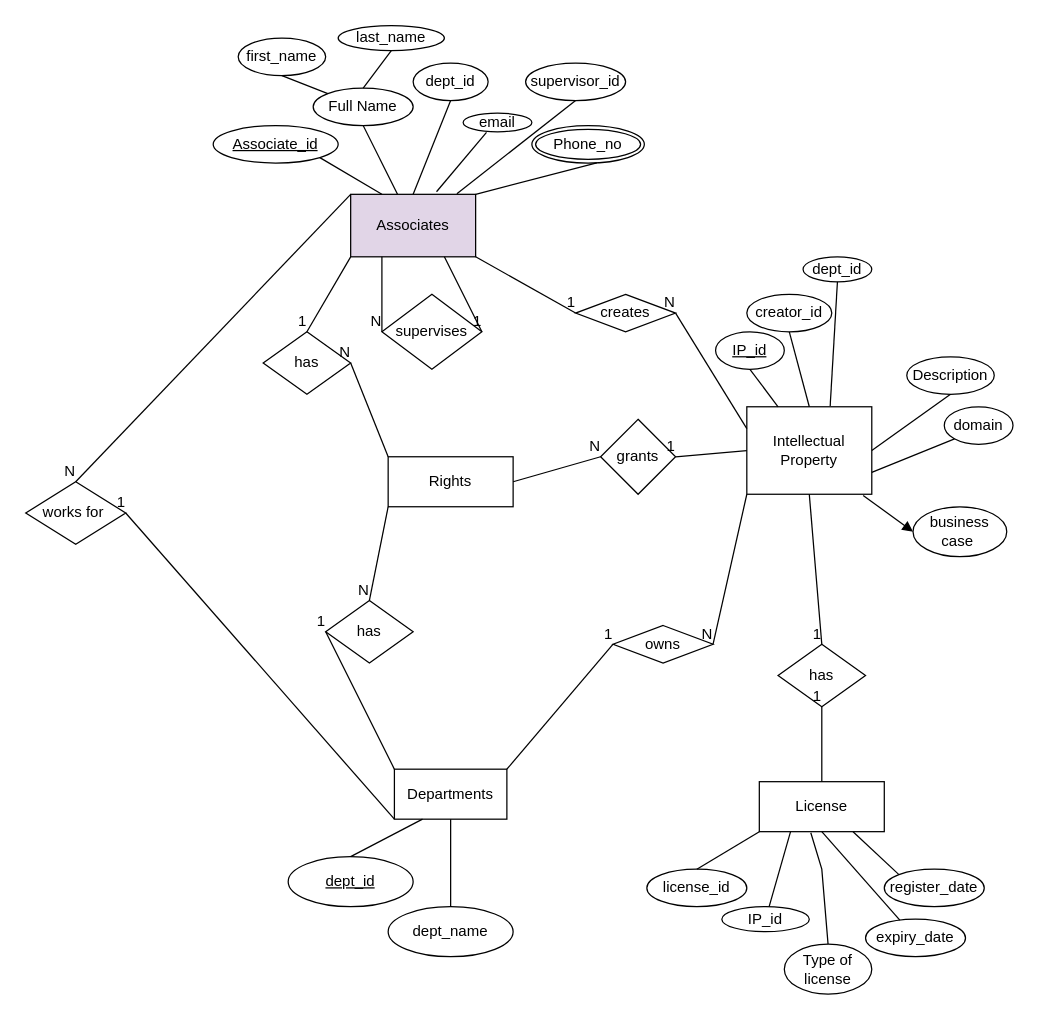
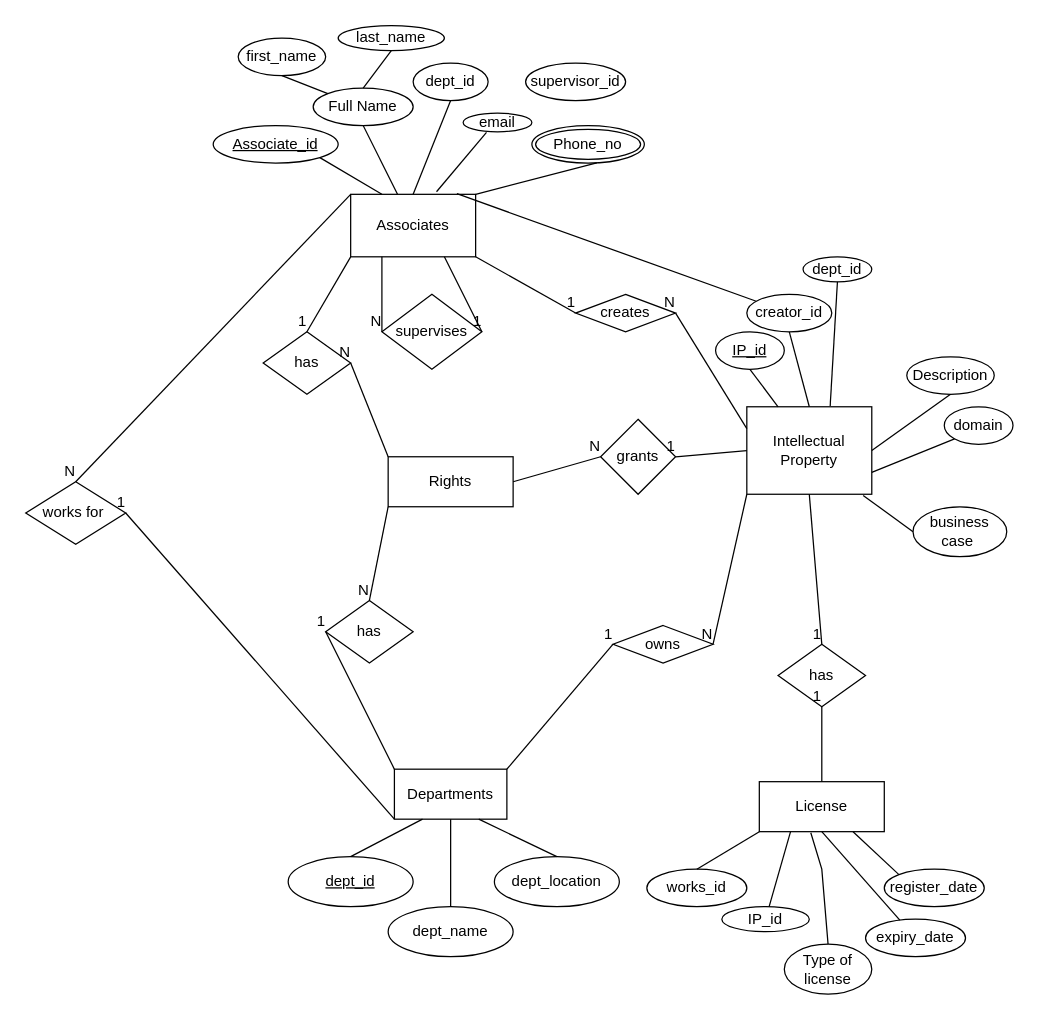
(516, 147) -> (607, 248)
(413, 226) -> (413, 226)
(903, 525) -> (907, 527)
none -> (518, 838)
none -> (557, 882)
(697, 888) -> (697, 888)
